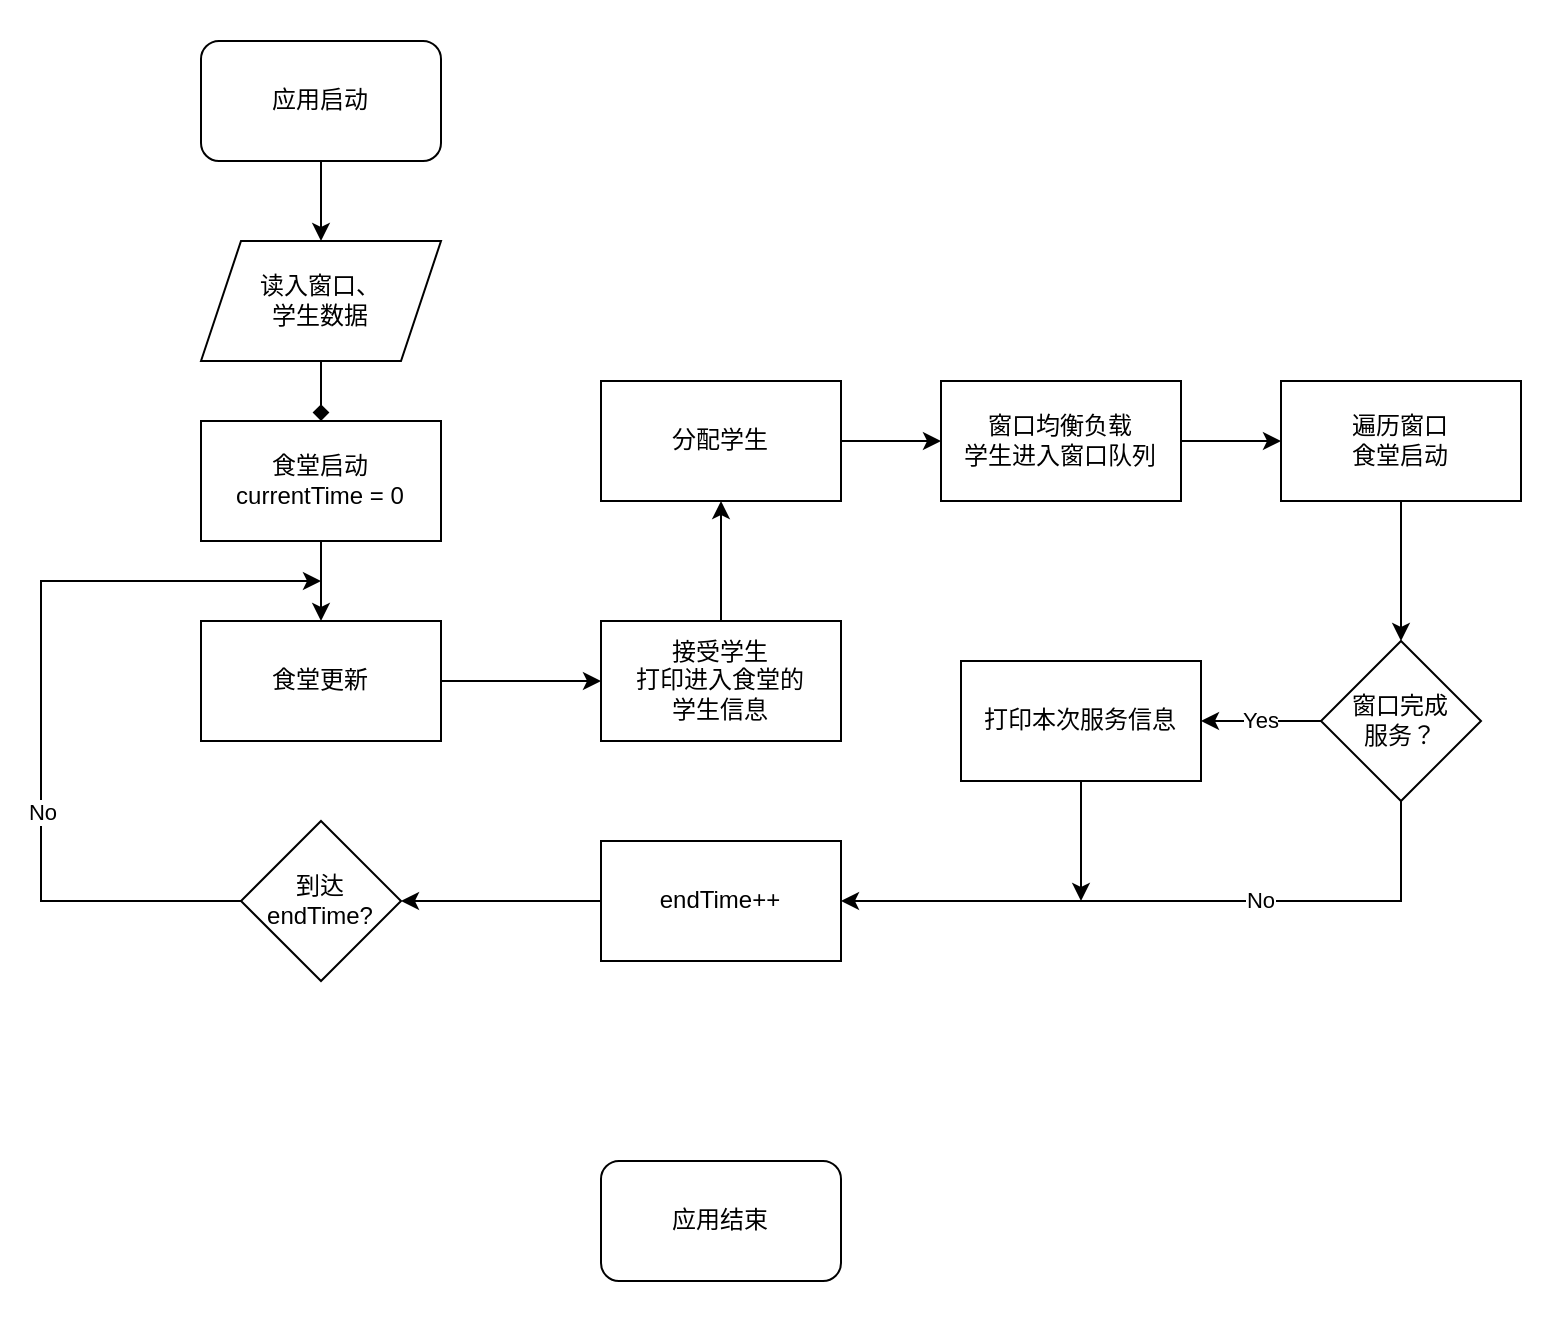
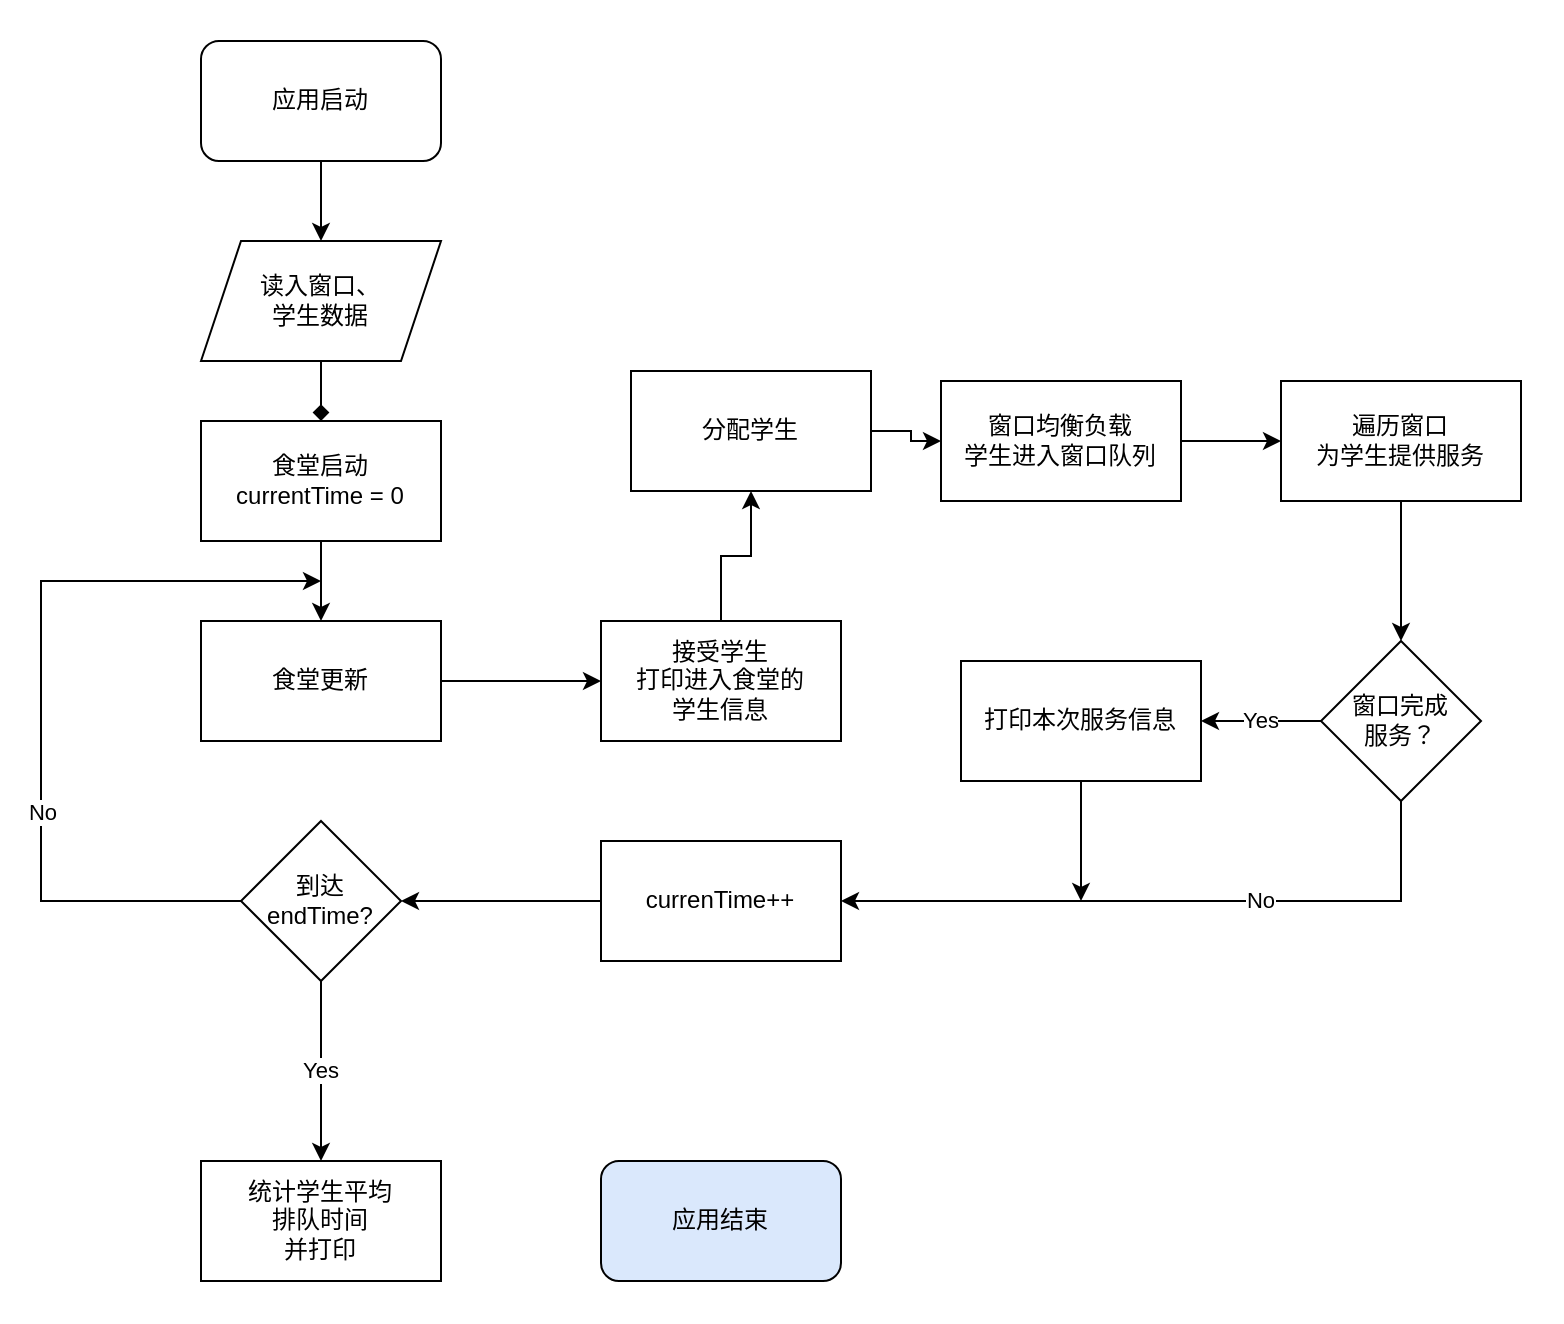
(721, 441) -> (751, 431)
(1401, 441) -> (1401, 441)
(721, 901) -> (721, 901)
none -> (321, 1064)
none -> (321, 1221)
(721, 1221) -> (721, 1221)
